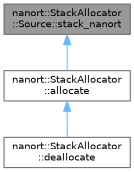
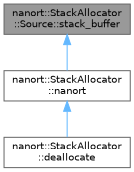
(67, 19) -> (67, 19)
(67, 86) -> (67, 86)
